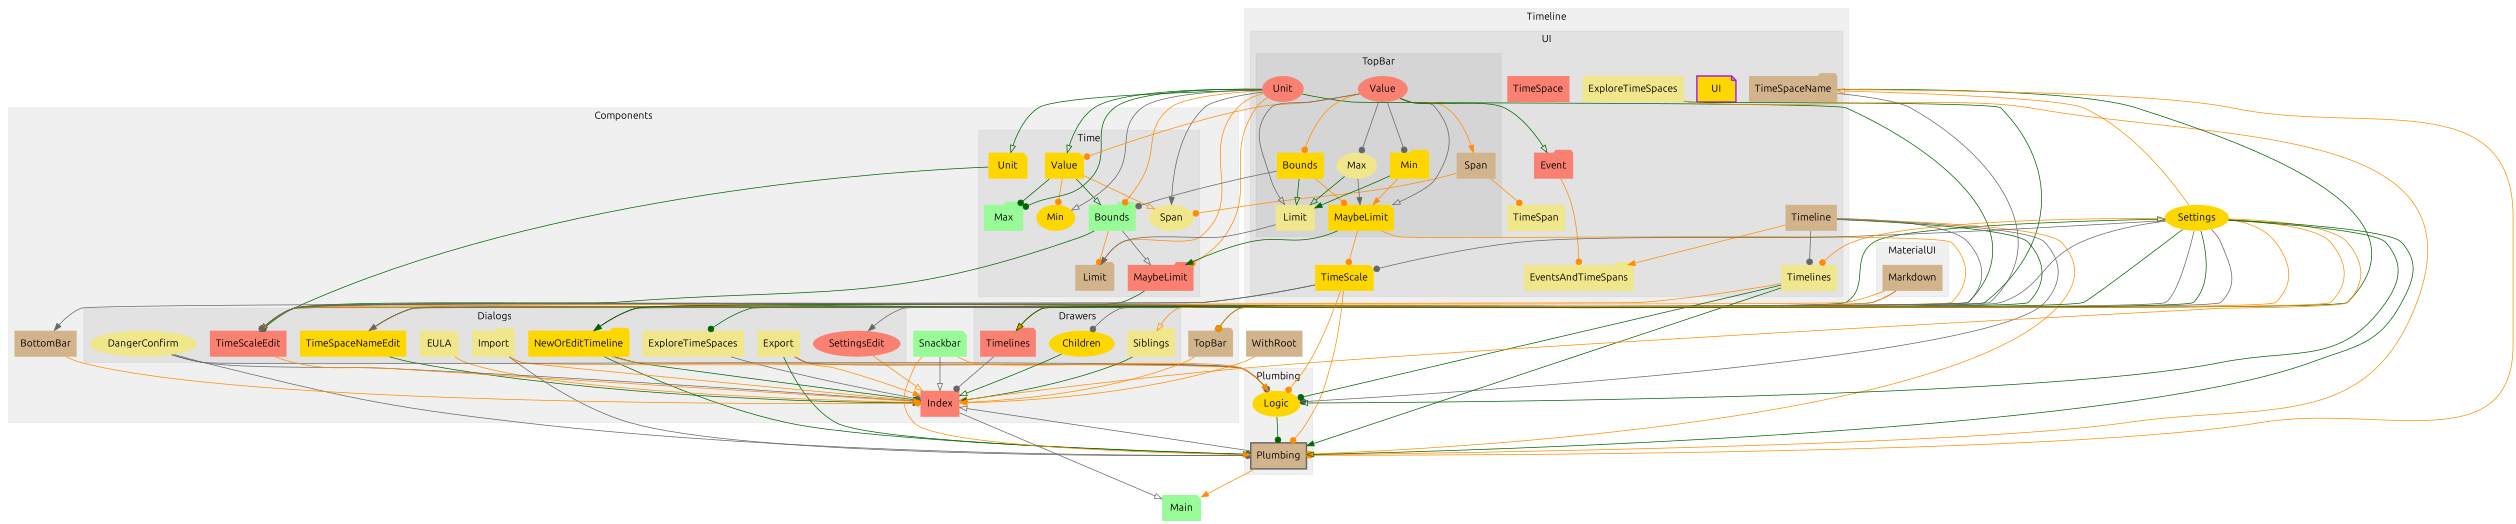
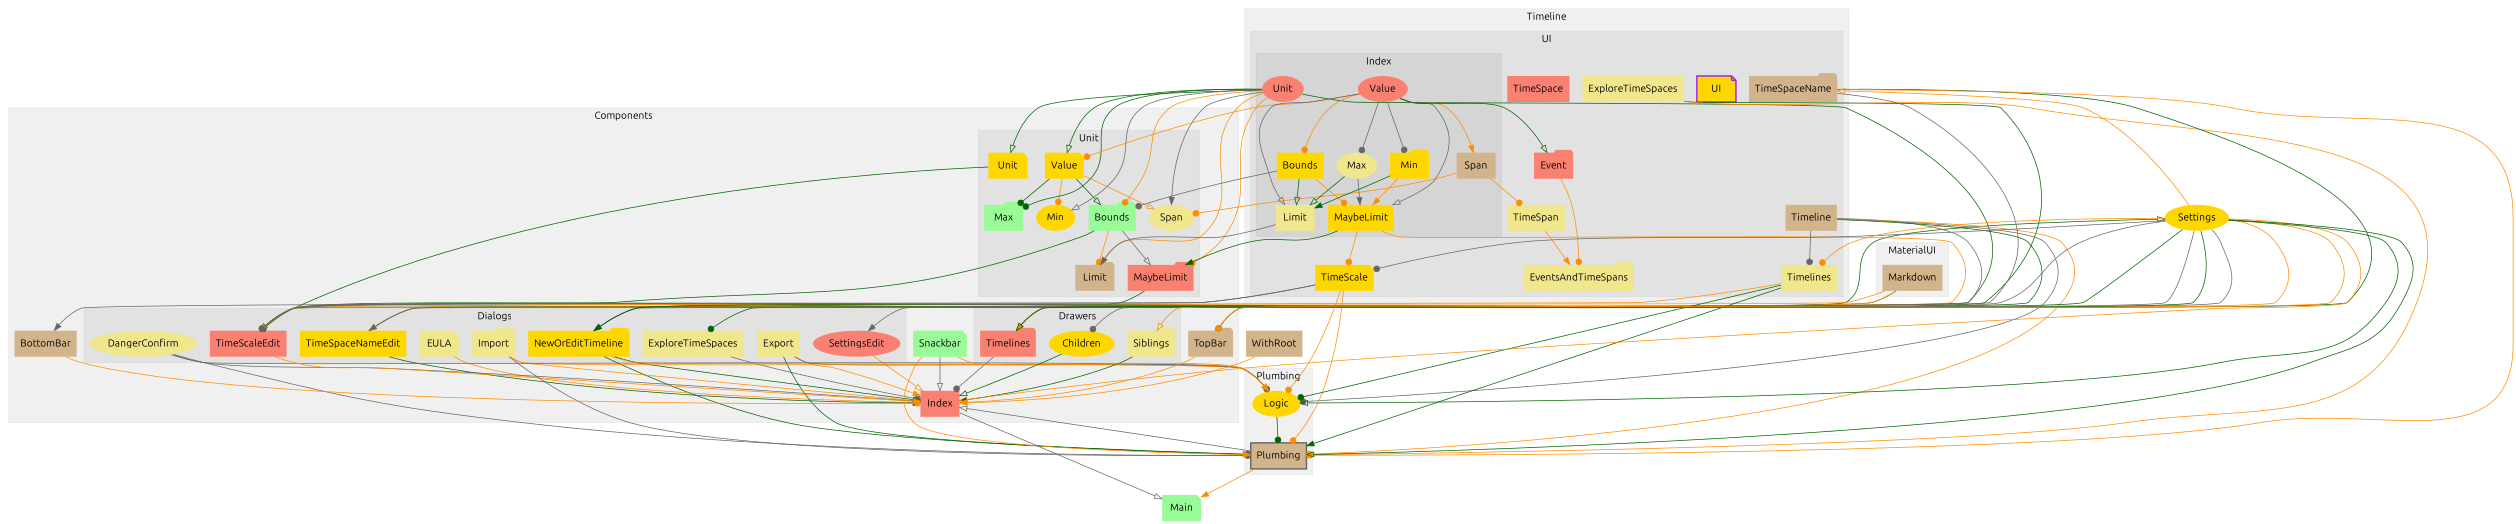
(1379, 62) -> (1379, 62)
(1089, 139) -> (1089, 139)
(1710, 244) -> (1555, 245)
